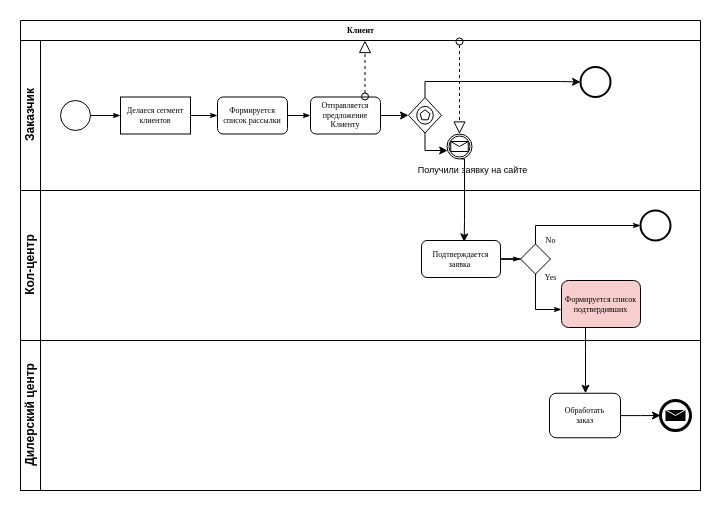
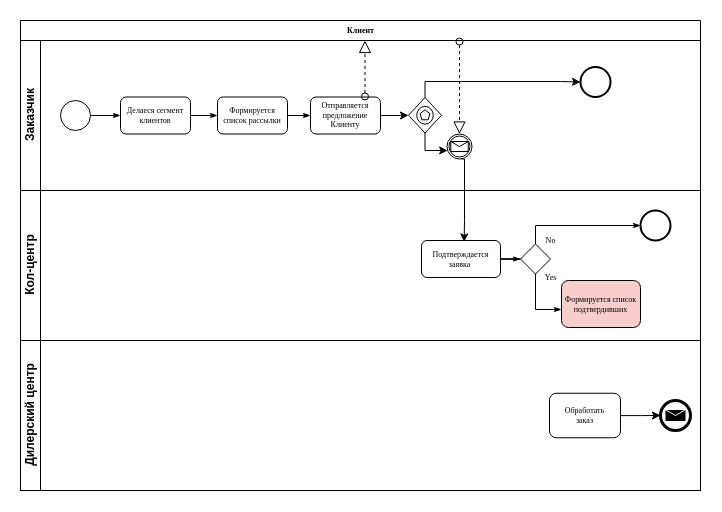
(156, 116) -> (156, 116)
(473, 169) -> none
(586, 357) -> none
